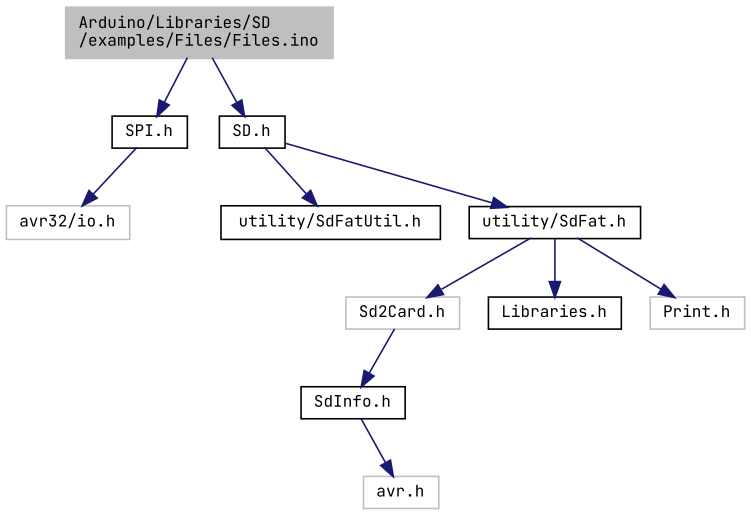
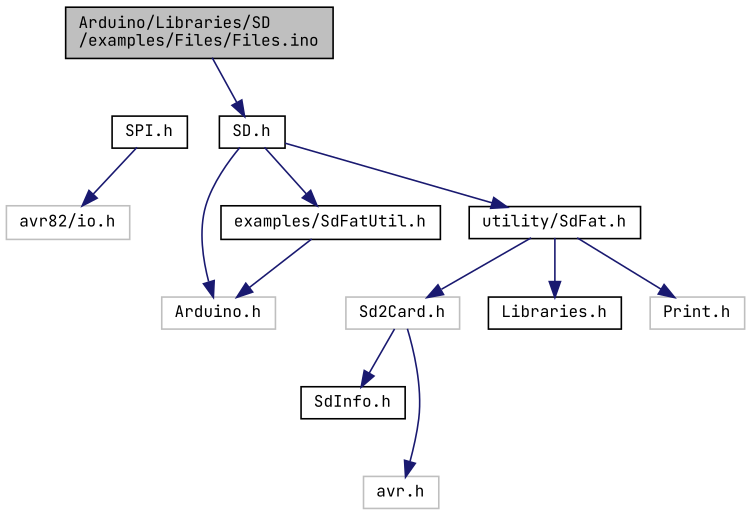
(199, 33) -> (199, 33)
(176, 80) -> none
(68, 223) -> (68, 223)
(331, 223) -> (331, 223)
none -> (219, 313)
(373, 441) -> (419, 395)
